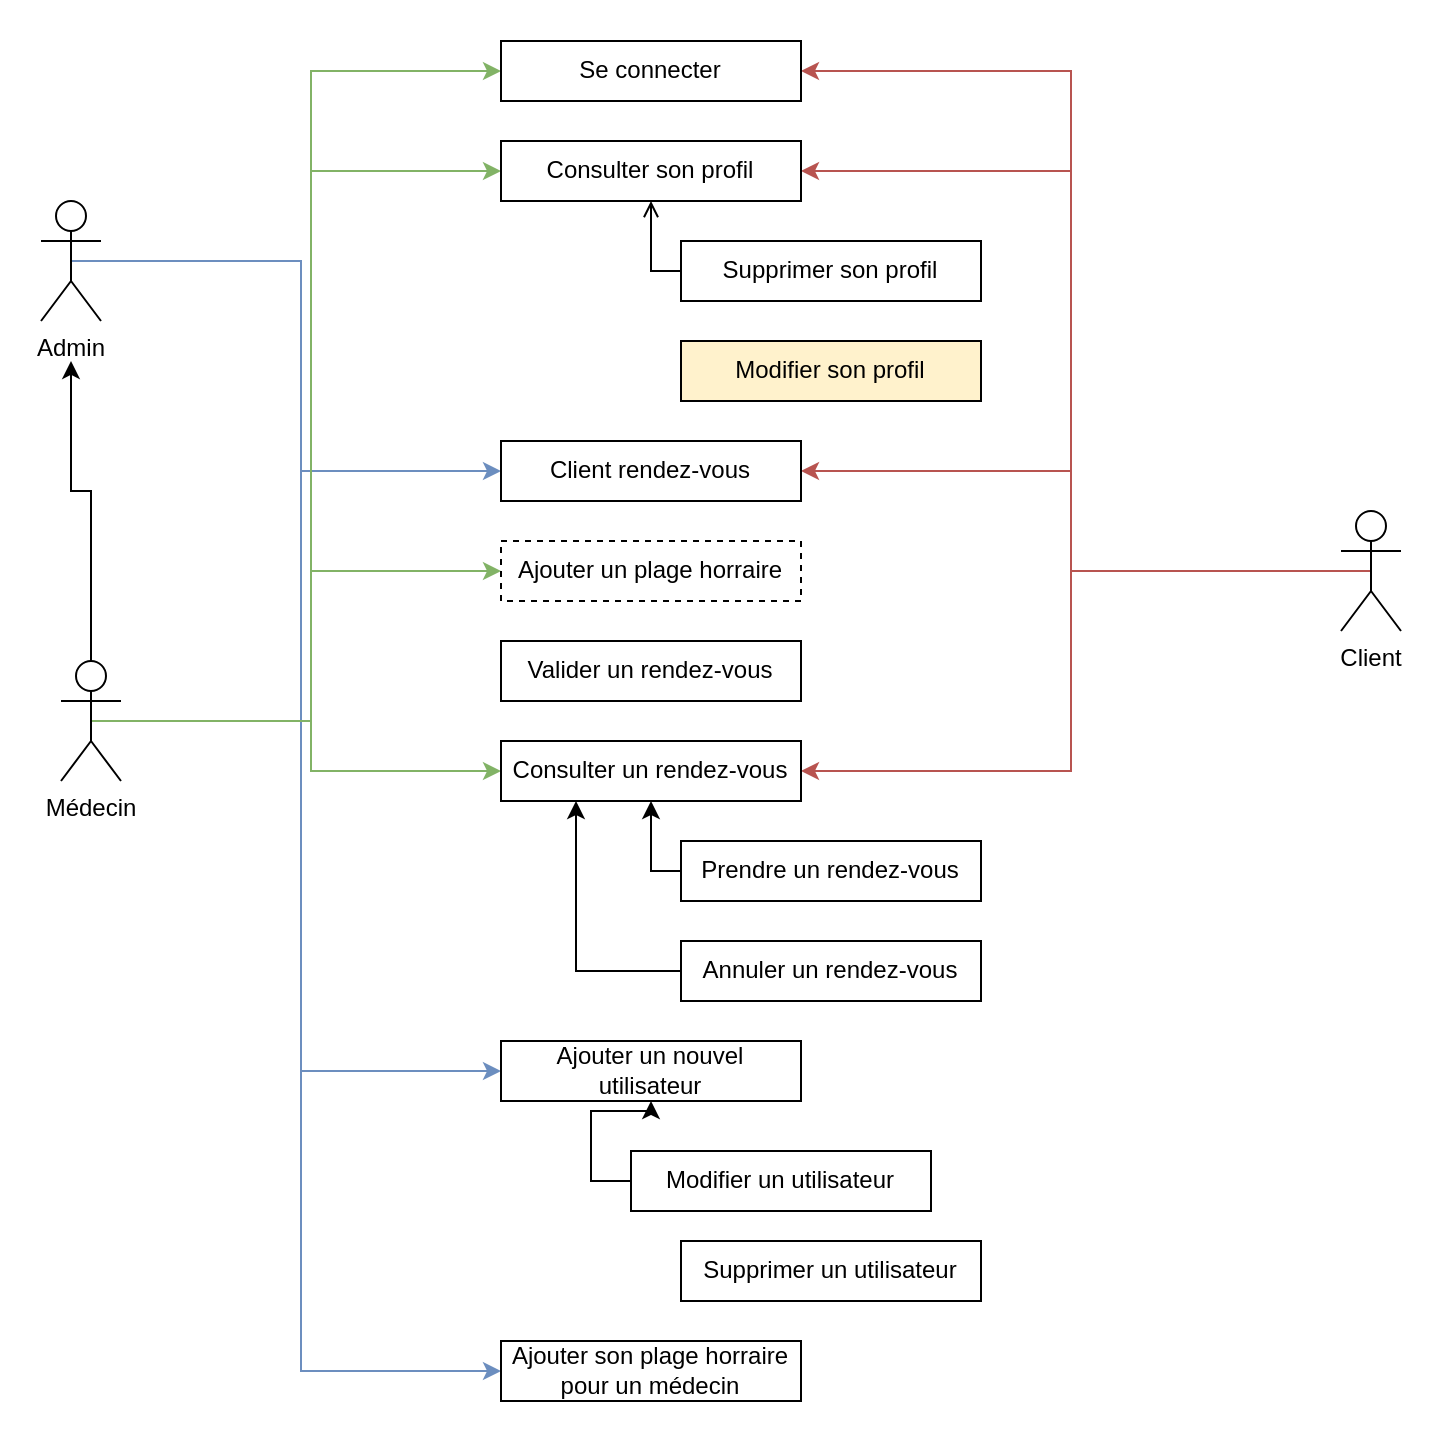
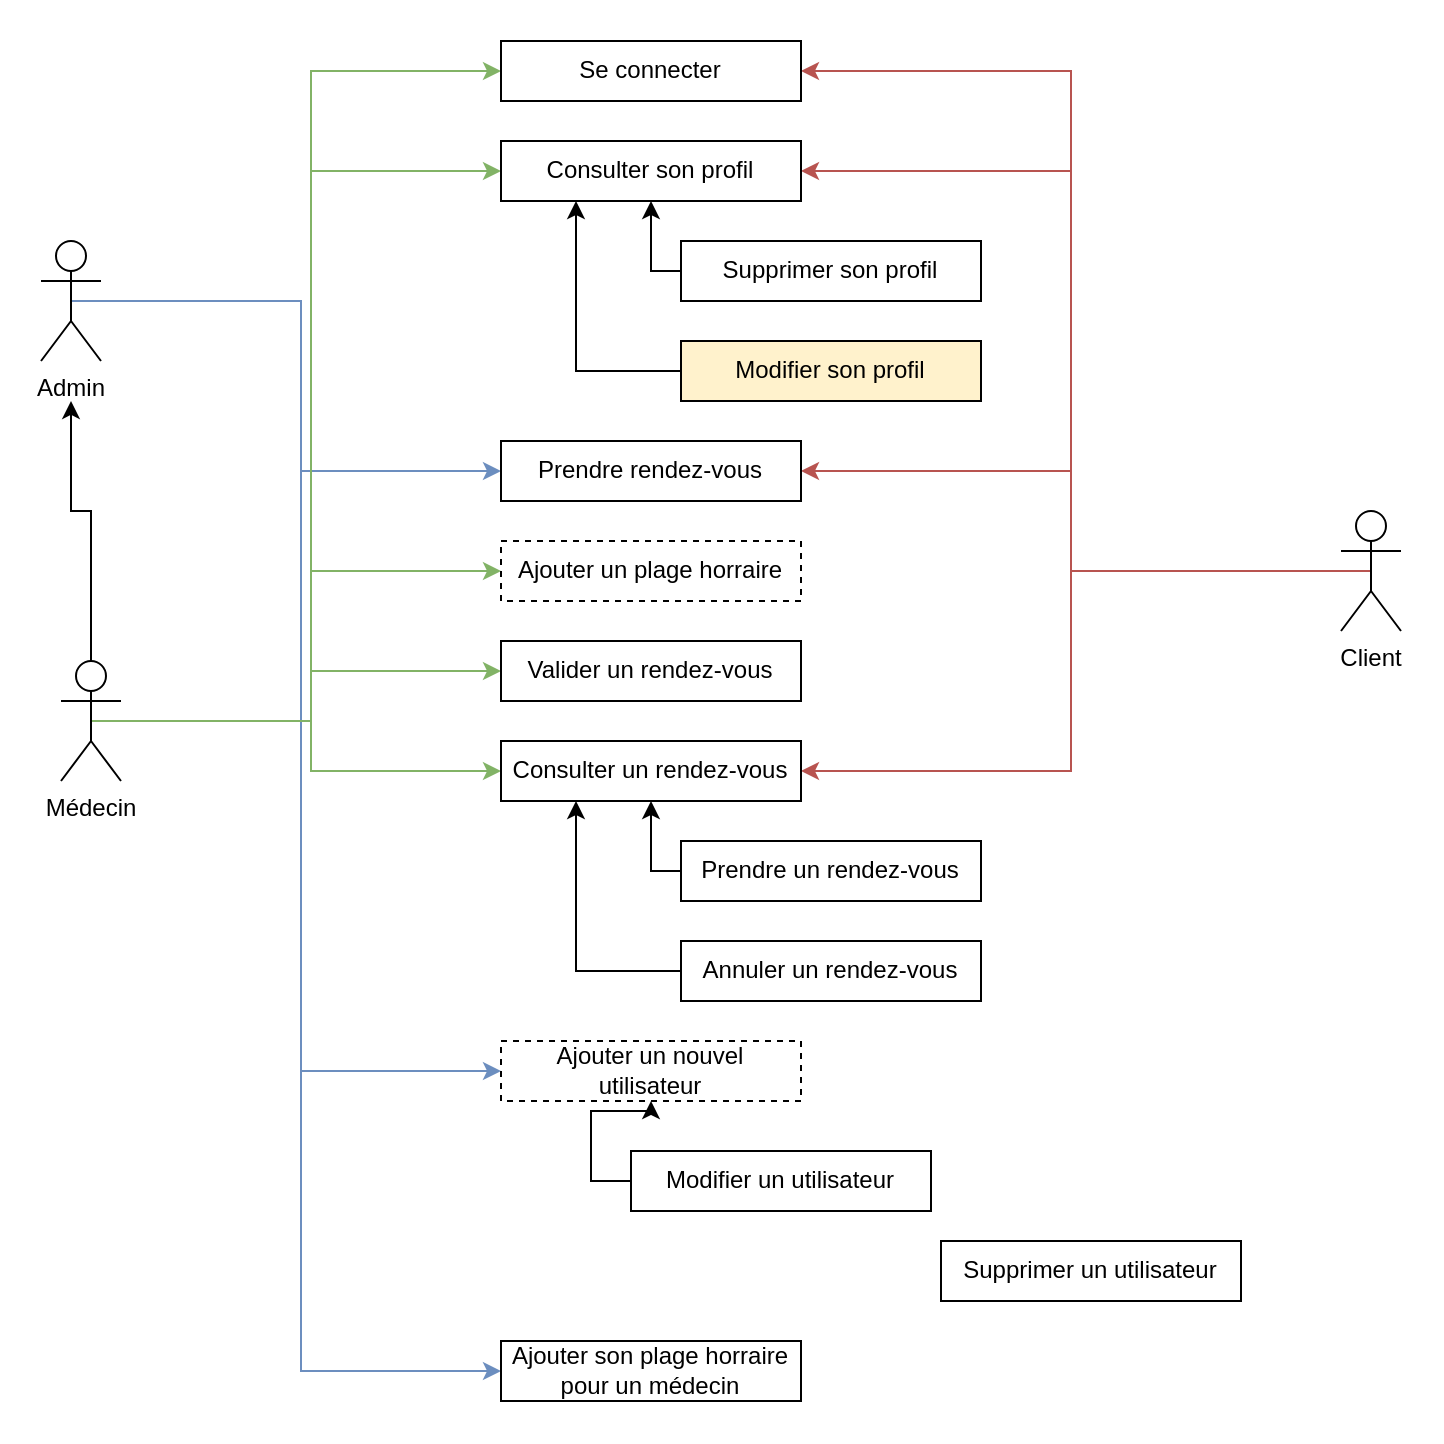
(651, 213) -> (651, 216)
(71, 261) -> (71, 301)
none -> (576, 345)
(651, 471) -> (651, 471)
none -> (401, 671)
(651, 1071) -> (651, 1071)
(831, 1271) -> (1091, 1271)
